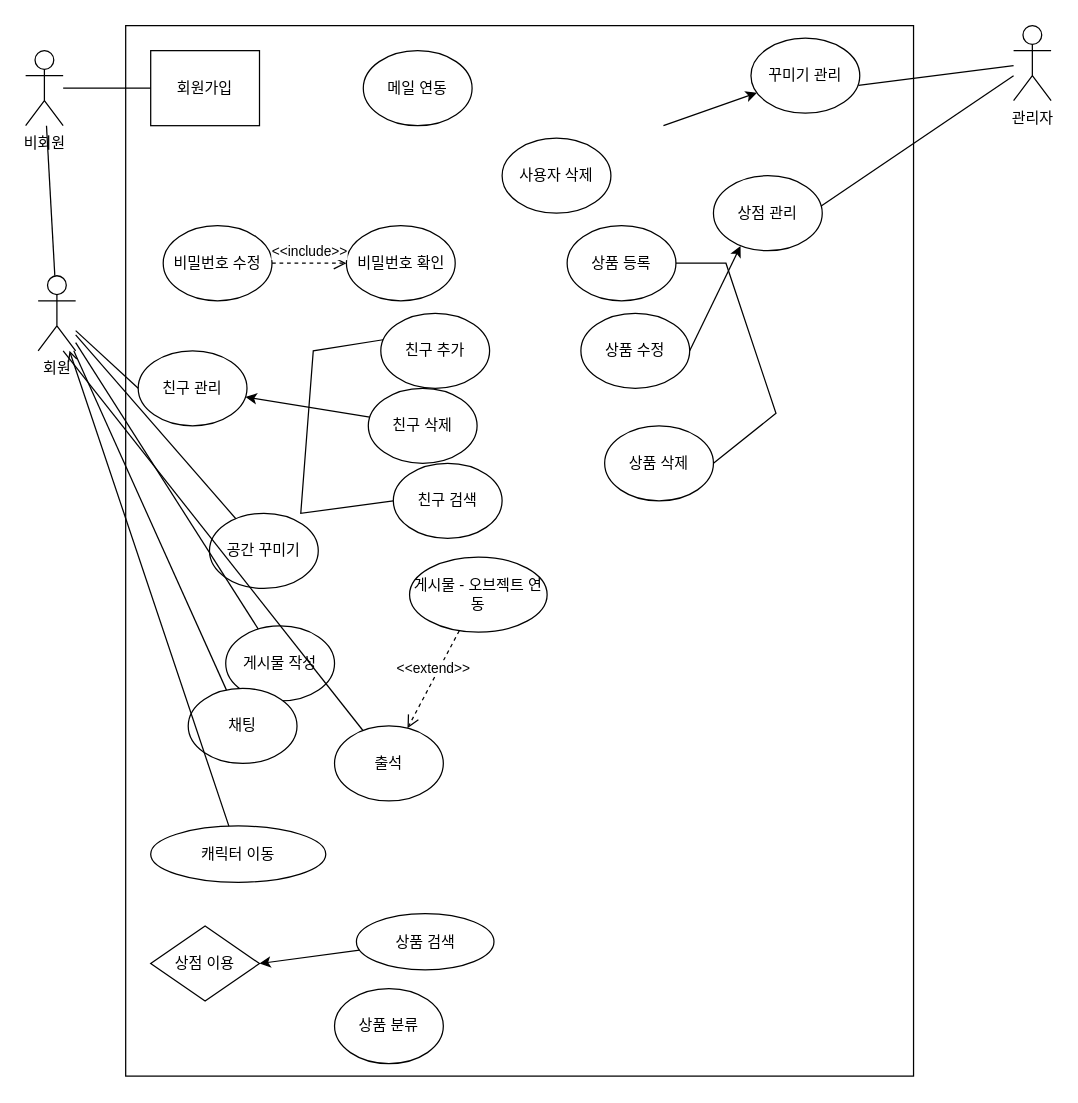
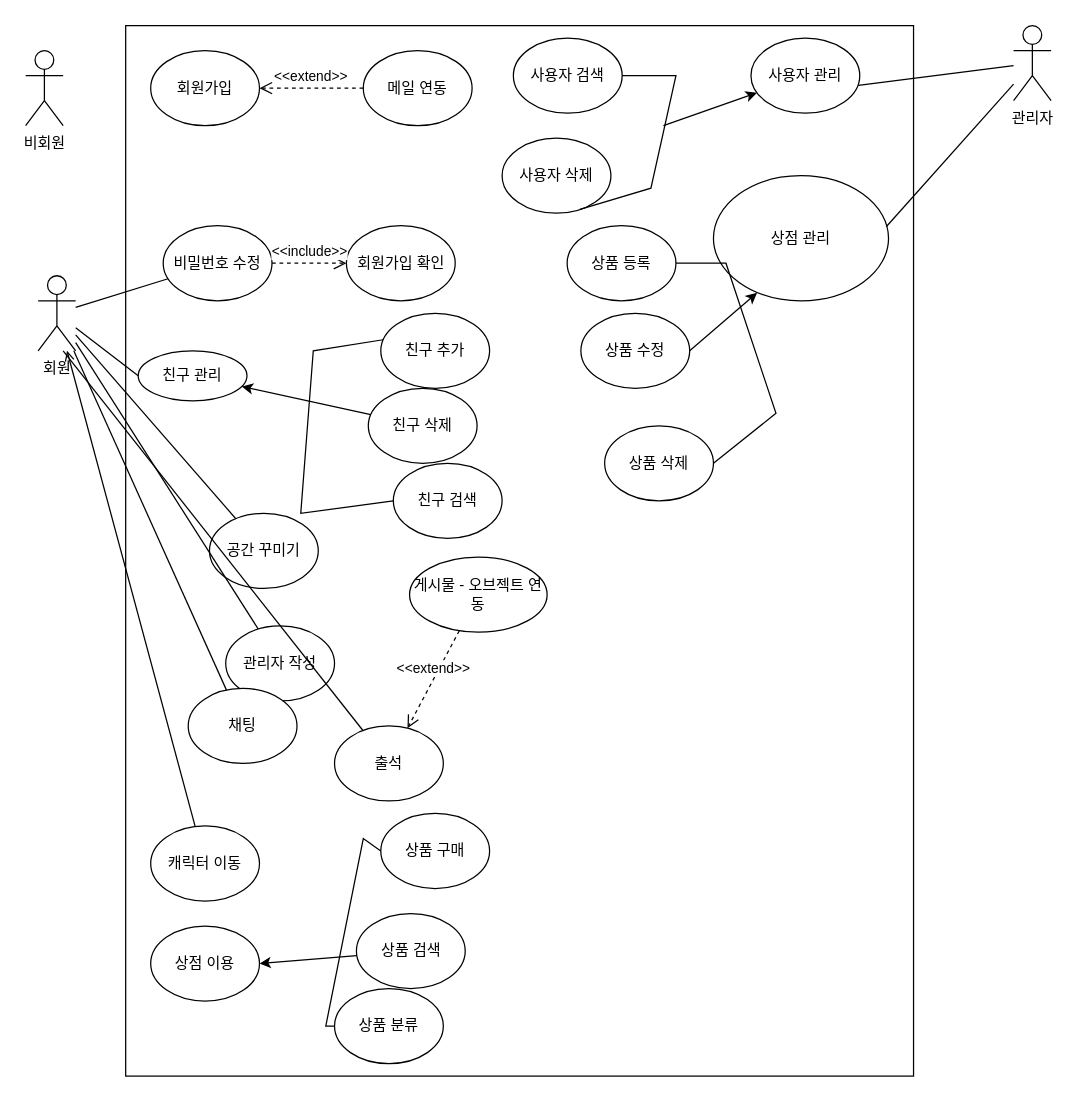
none -> (568, 76)
(805, 76) -> (805, 76)
(106, 88) -> none
(205, 88) -> (205, 88)
none -> (313, 88)
none -> (661, 140)
(51, 201) -> (122, 293)
(768, 213) -> (801, 238)
(401, 263) -> (401, 263)
(193, 388) -> (193, 376)
(280, 663) -> (280, 663)
none -> (435, 851)
(238, 854) -> (205, 863)
none -> (346, 925)
(425, 941) -> (411, 951)
(205, 963) -> (205, 963)
